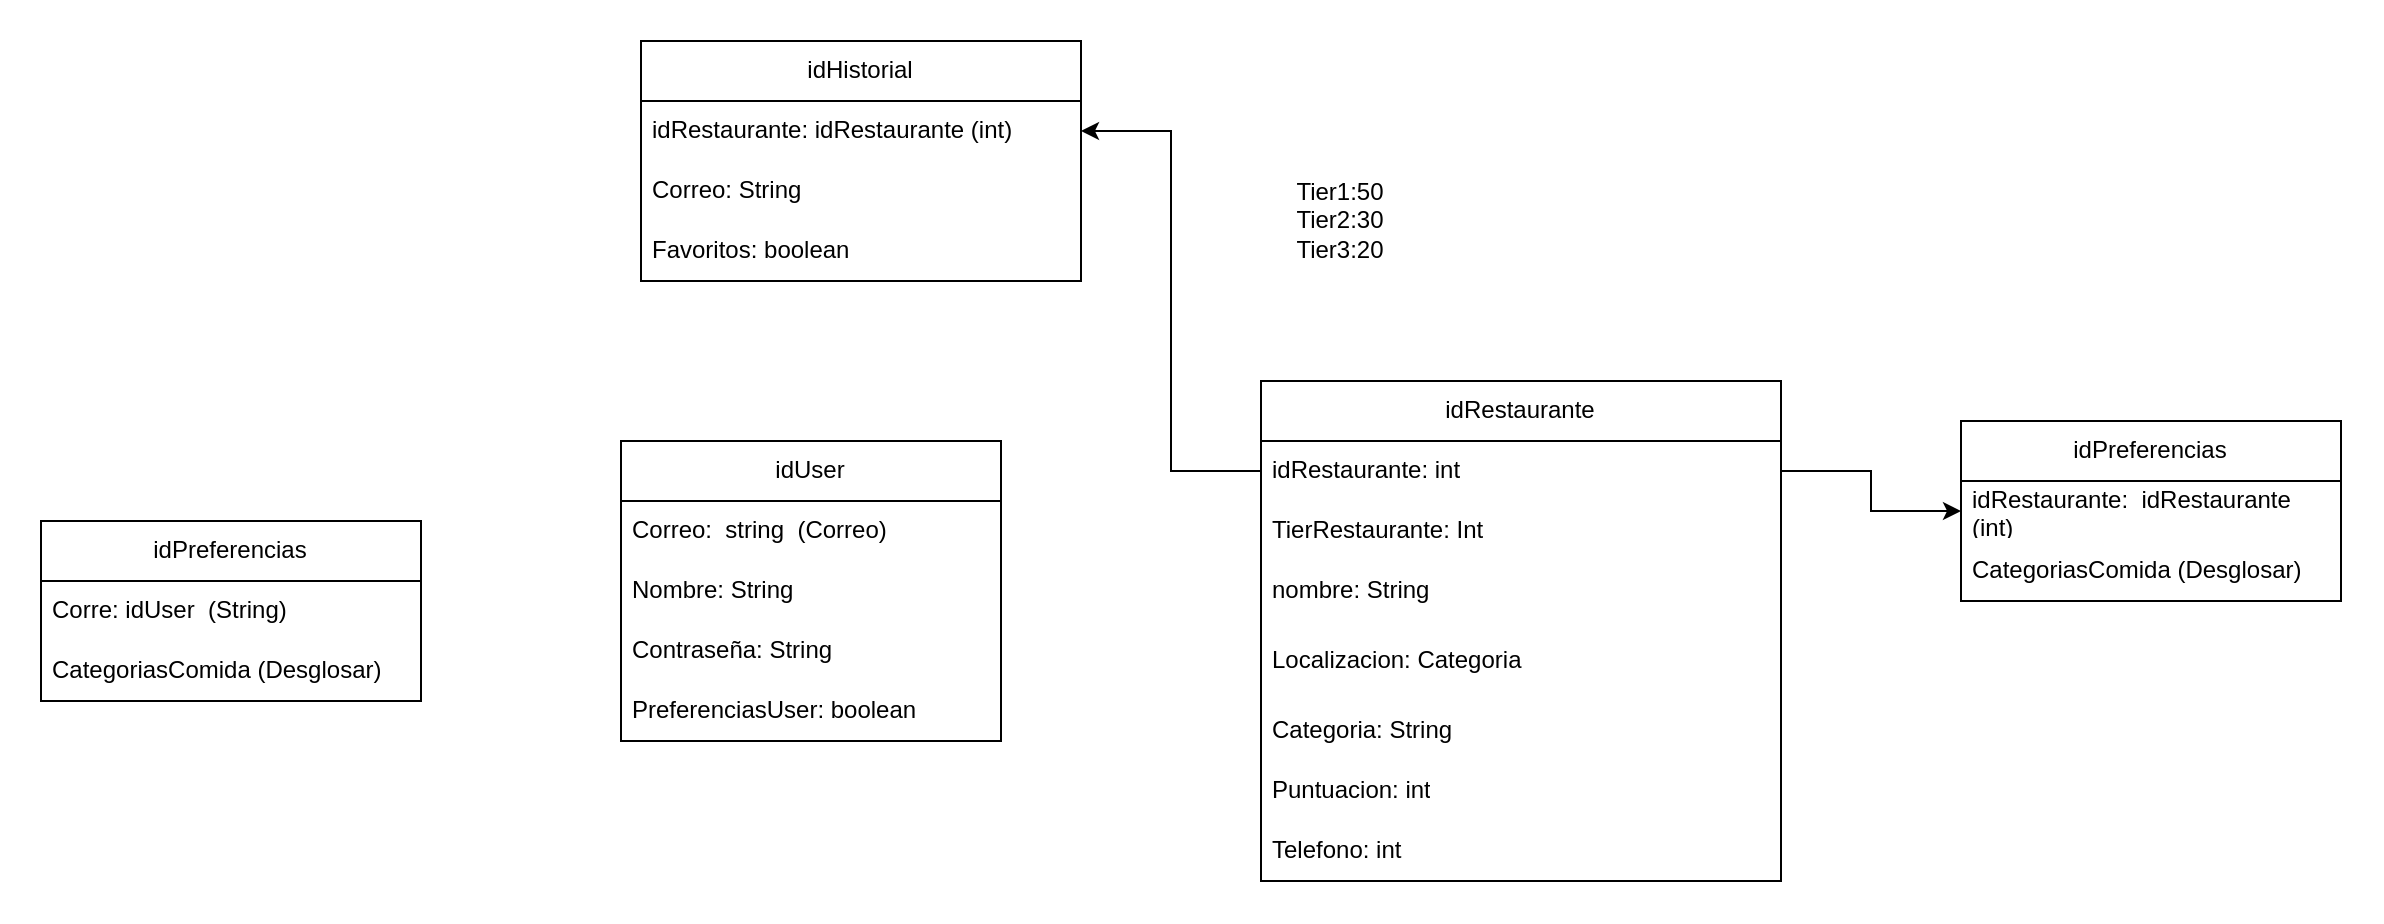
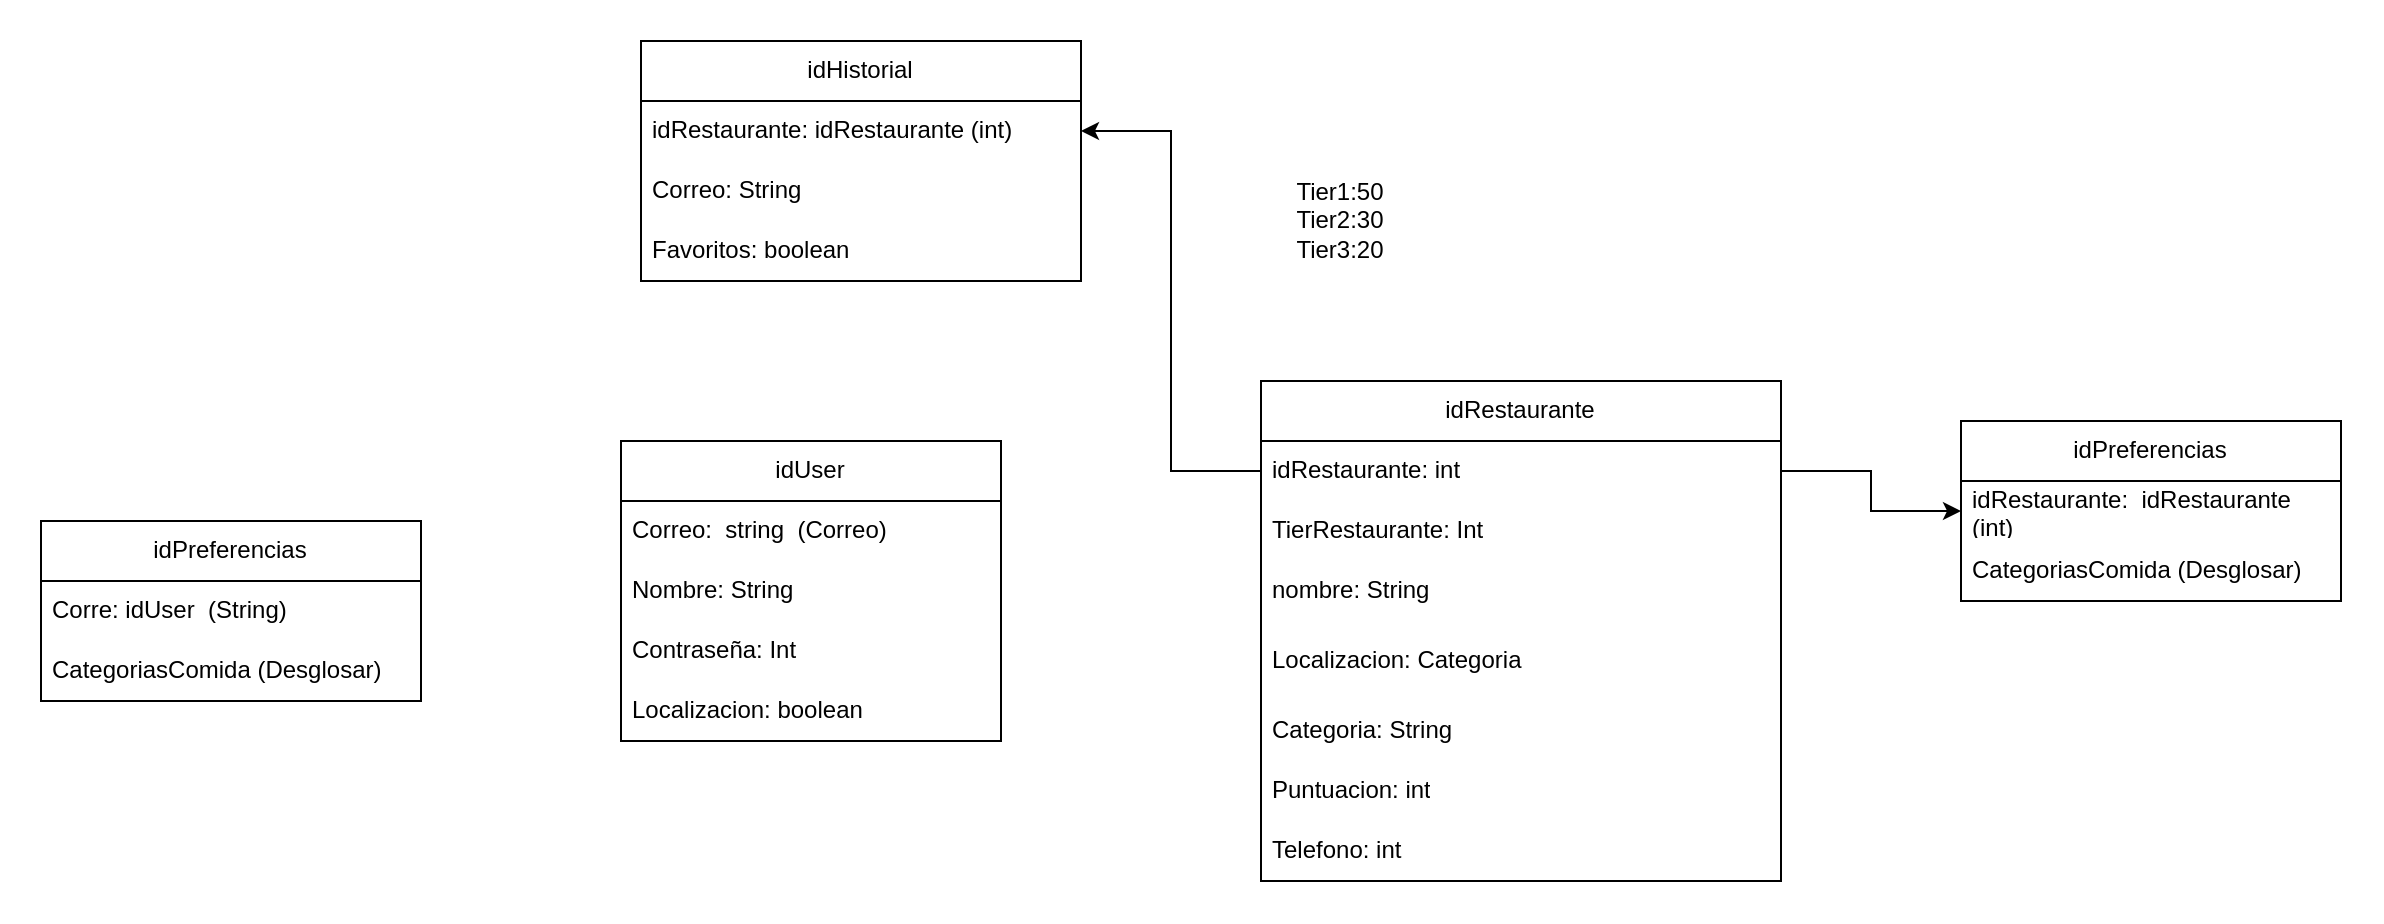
(745, 651) -> (728, 651)
(789, 711) -> (755, 711)
